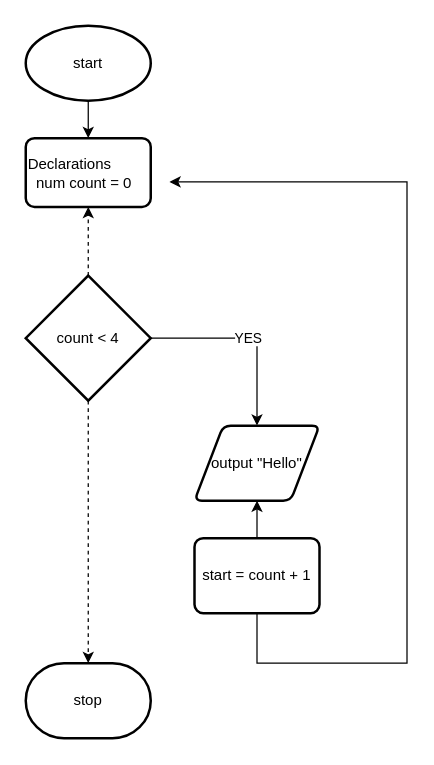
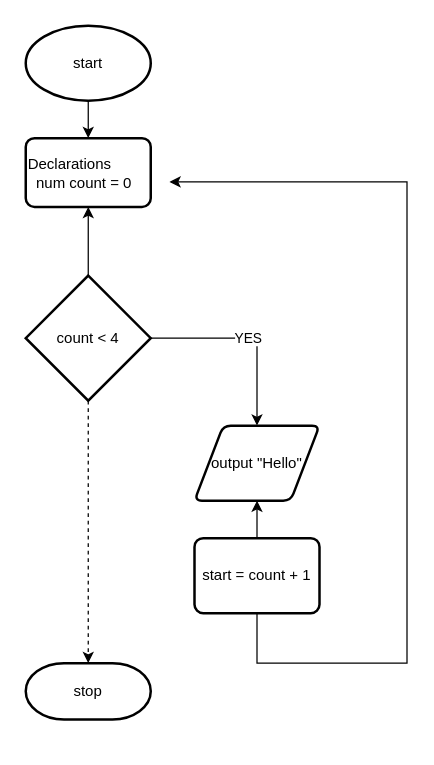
(88, 244) -> (88, 244)
(88, 701) -> (88, 691)
